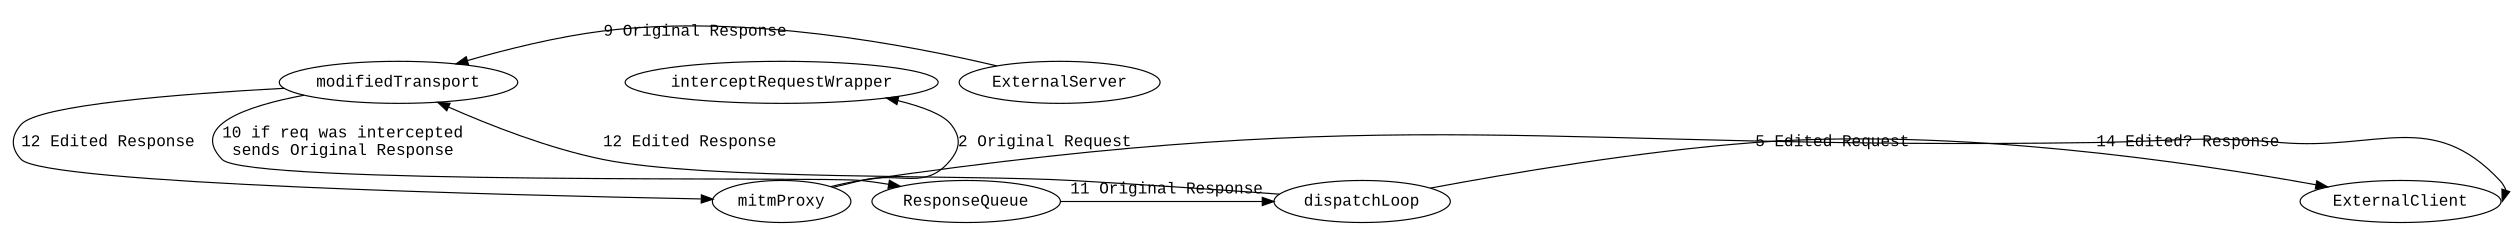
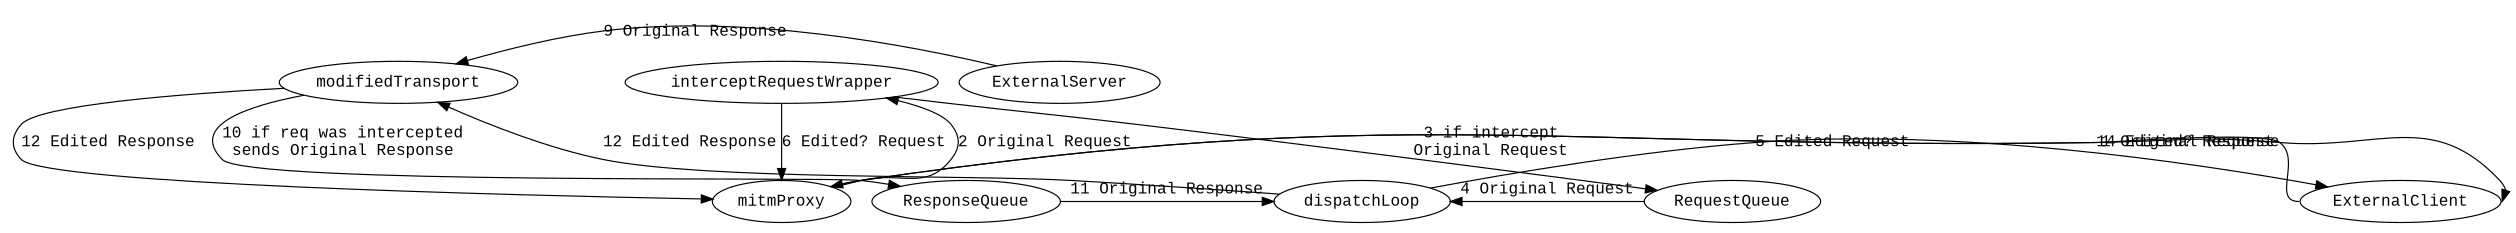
none -> (782, 136)
none -> (1595, 137)
none -> (1732, 201)
